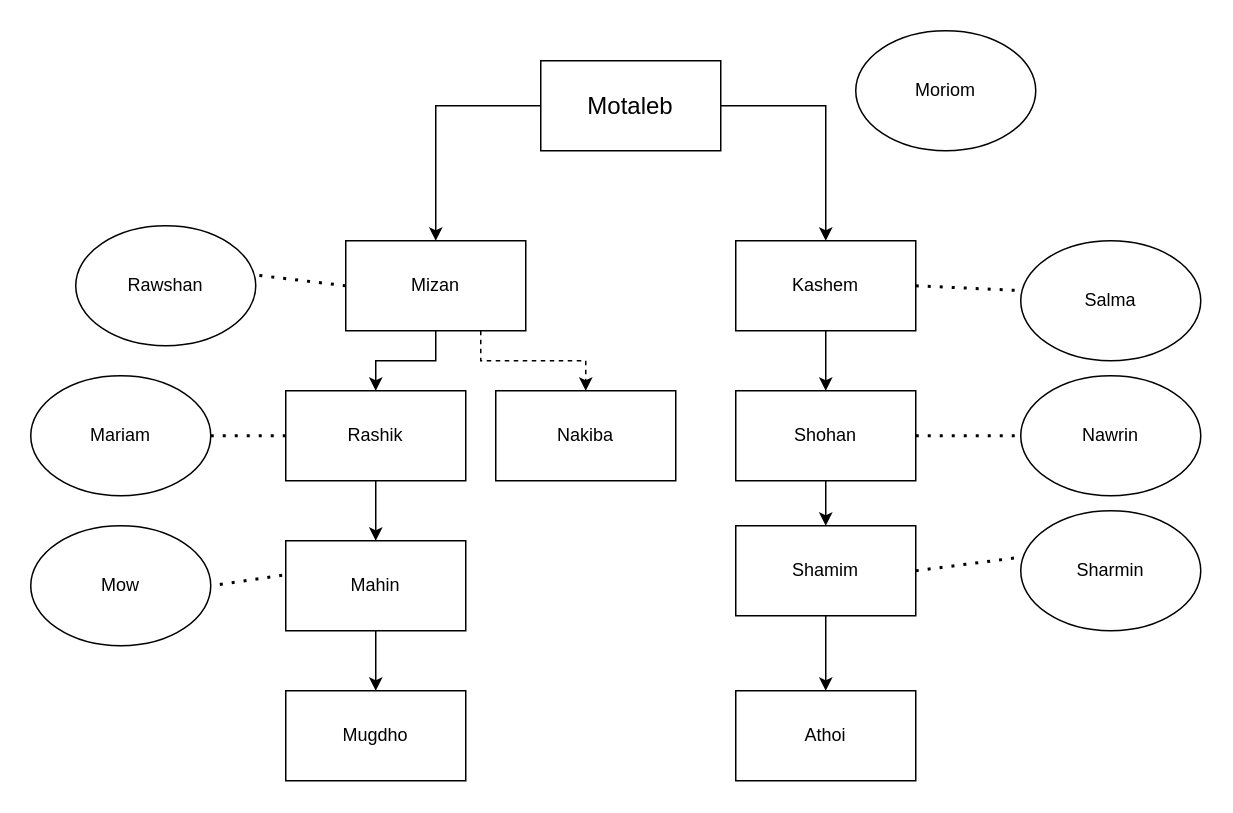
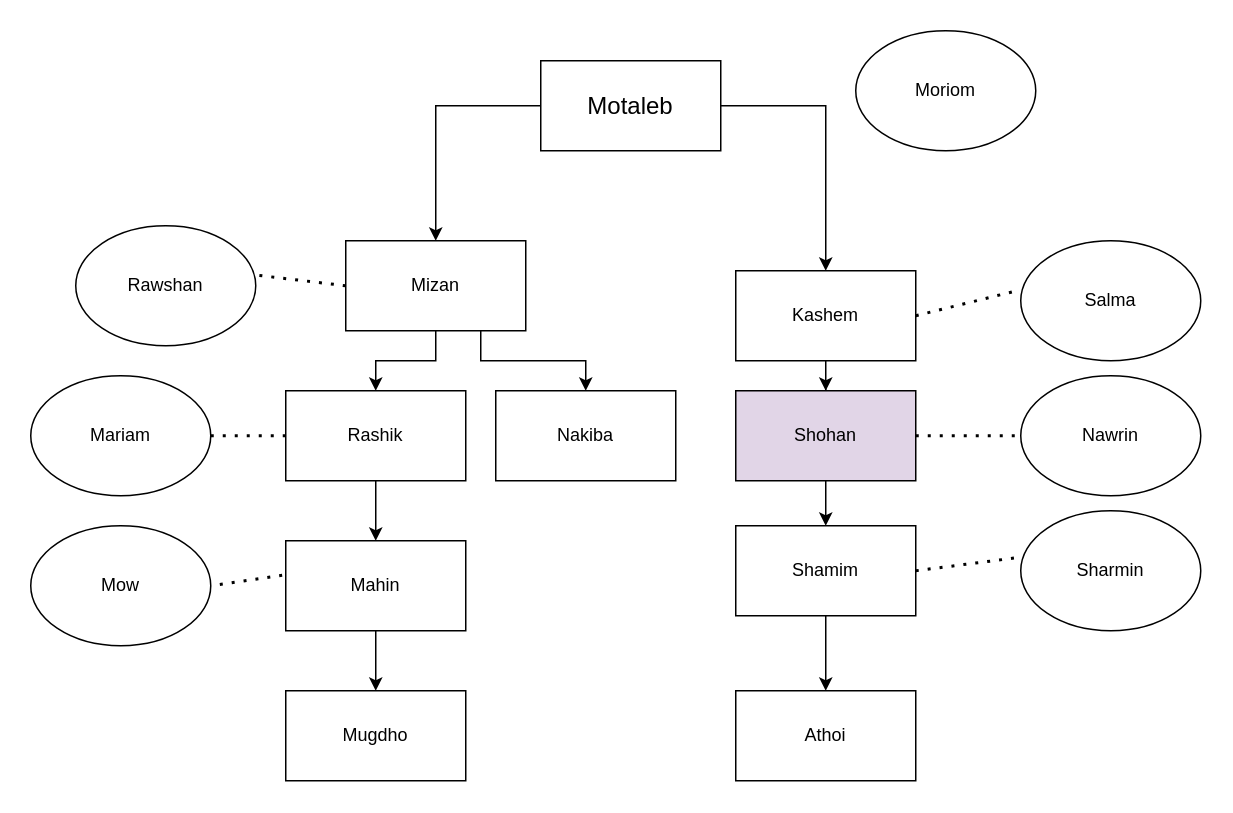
(826, 286) -> (826, 316)
(529, 361) -> (529, 361)
(826, 436) -> (826, 436)
